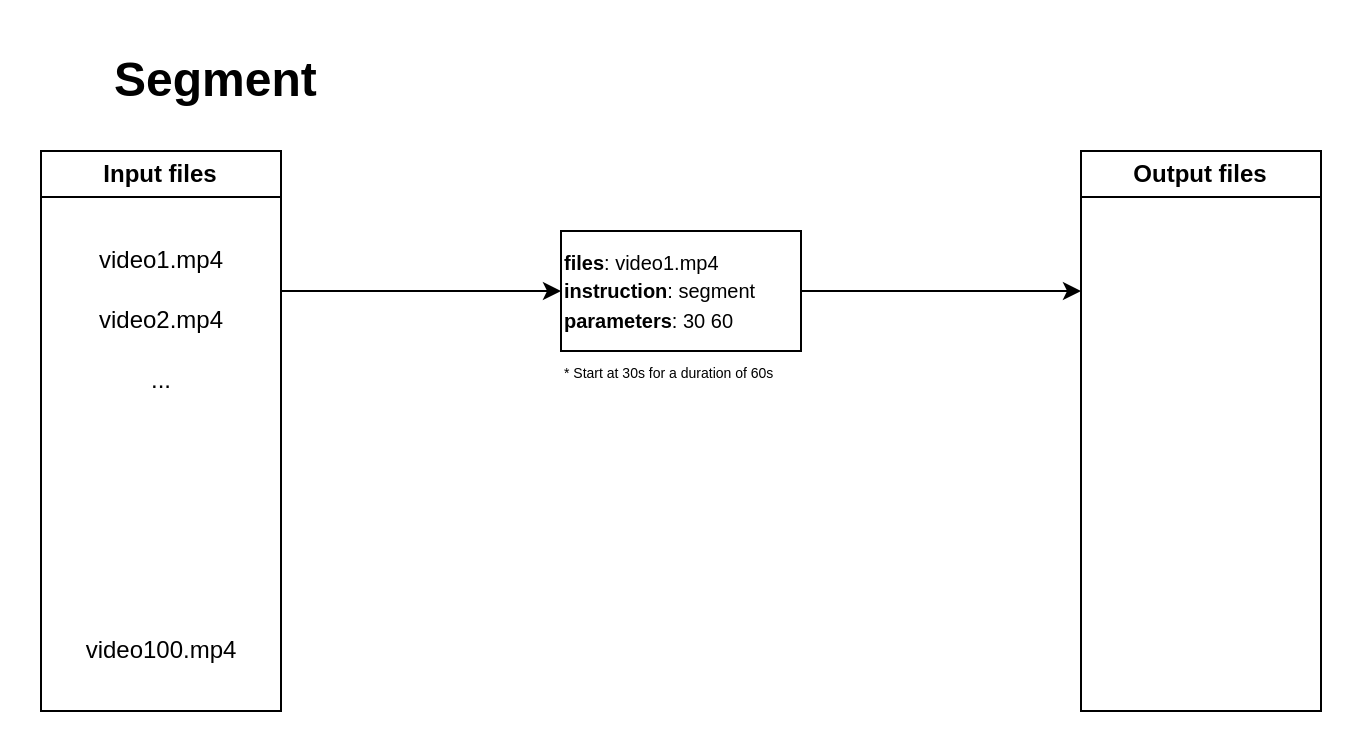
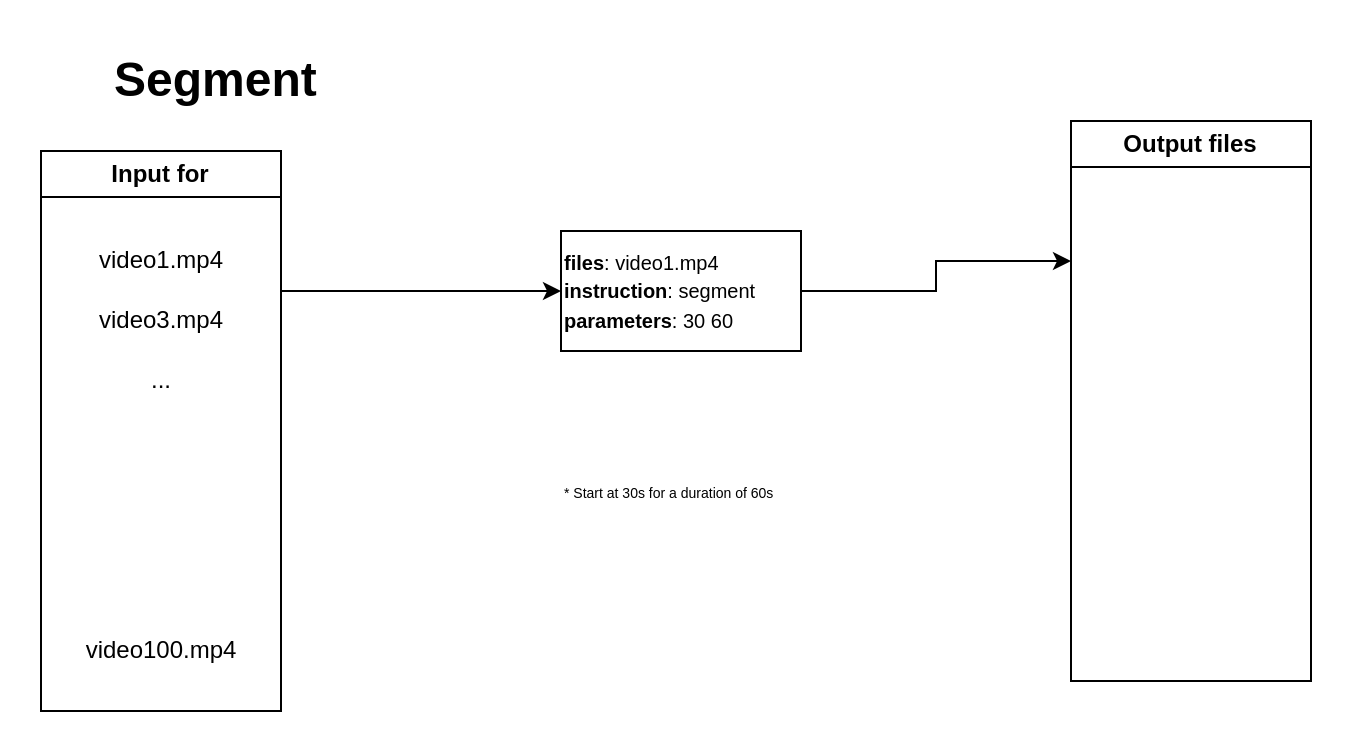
(161, 175) -> (161, 175)
(162, 321) -> (162, 321)
(681, 371) -> (681, 491)
(1201, 431) -> (1191, 401)
